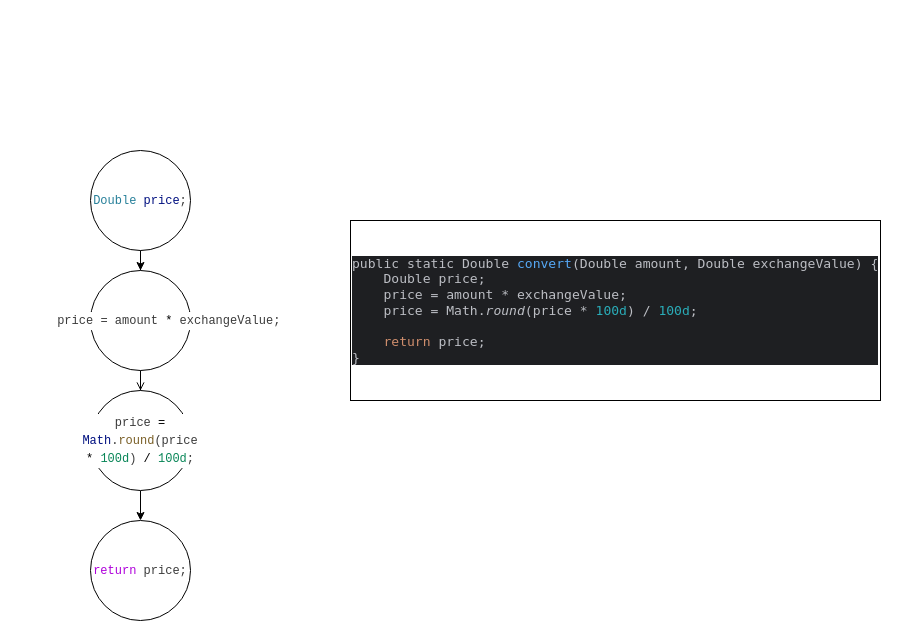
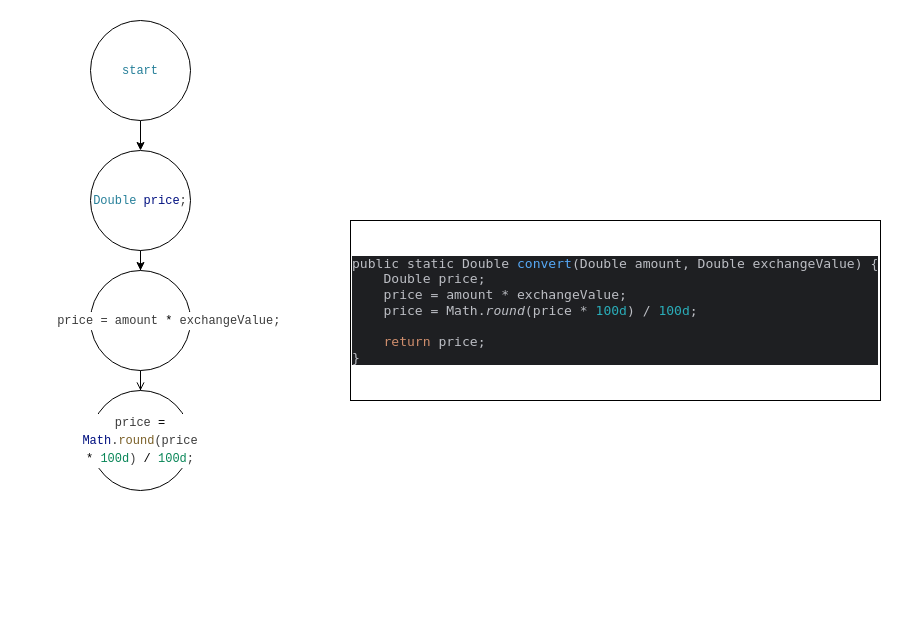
none -> (141, 71)
none -> (141, 140)
(141, 510) -> none
(141, 571) -> none
